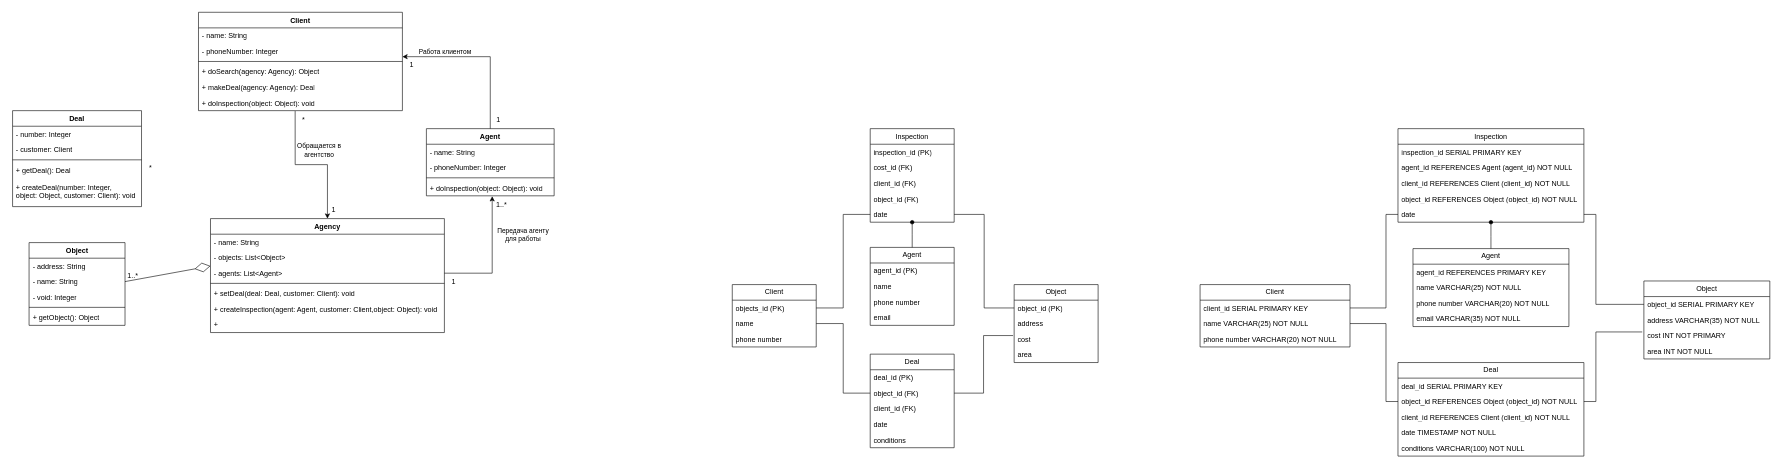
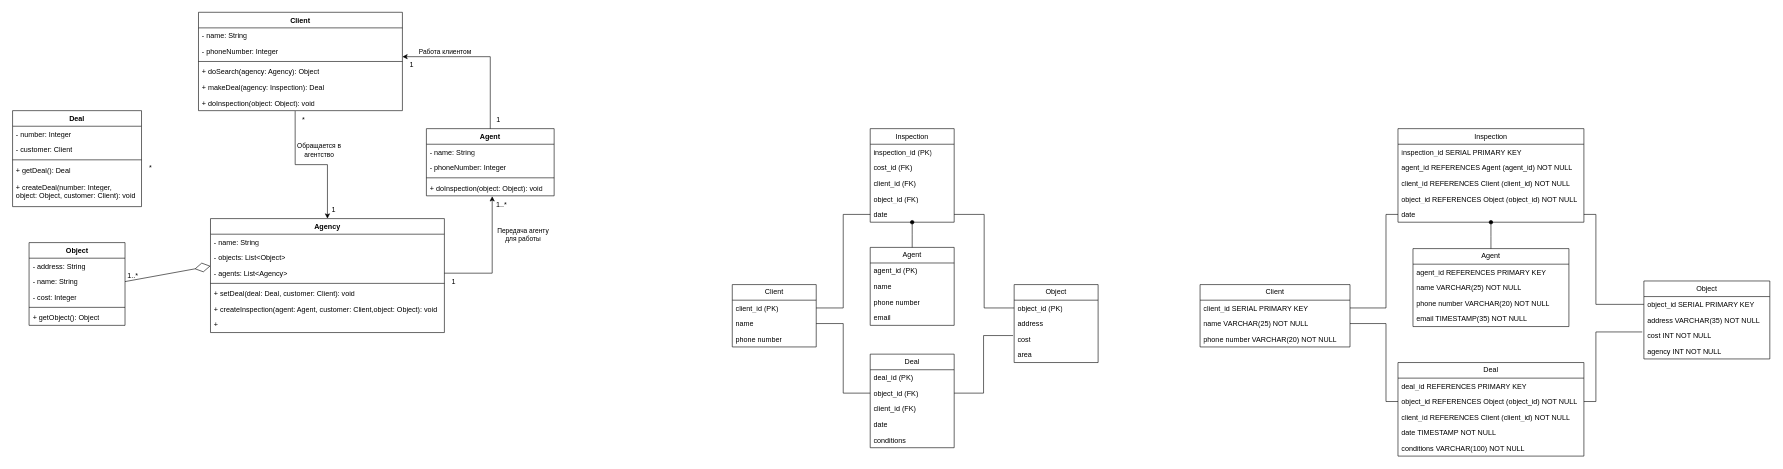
(260, 88) -> (267, 88)
(252, 274) -> (255, 274)
(59, 298) -> (60, 298)
(764, 309) -> (760, 309)
(1465, 320) -> (1469, 320)
(1685, 336) -> (1679, 336)
(1679, 352) -> (1683, 352)
(1450, 387) -> (1458, 387)
